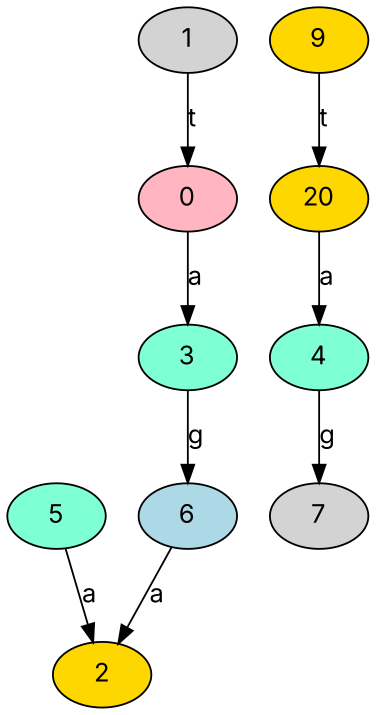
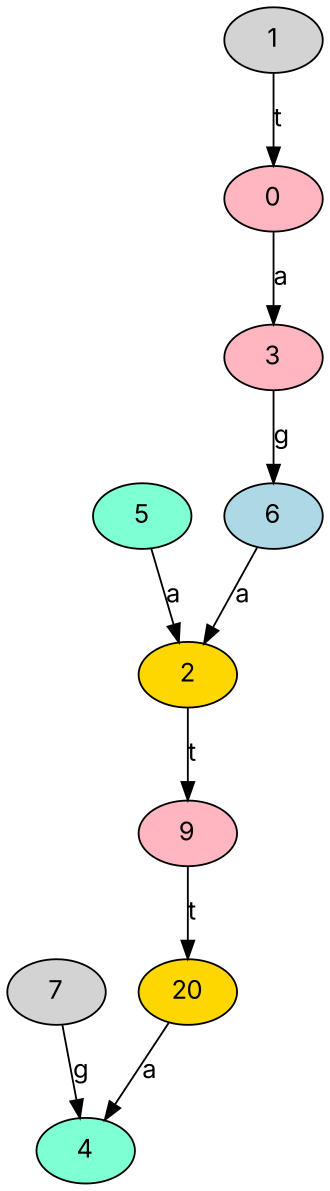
(319, 40) -> (188, 833)
(188, 357) -> (274, 357)
(319, 428) -> (69, 1062)
none -> (188, 745)
